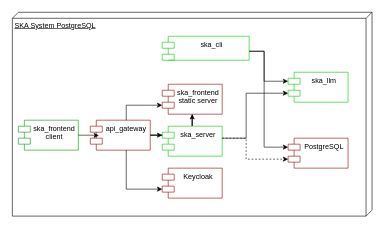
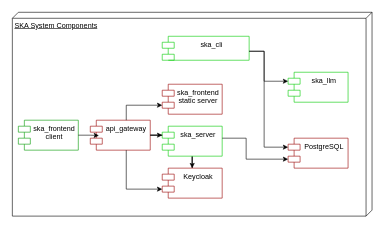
(55, 26) -> (55, 26)
(246, 93) -> none
(192, 118) -> (192, 164)
(255, 159) -> (255, 159)
